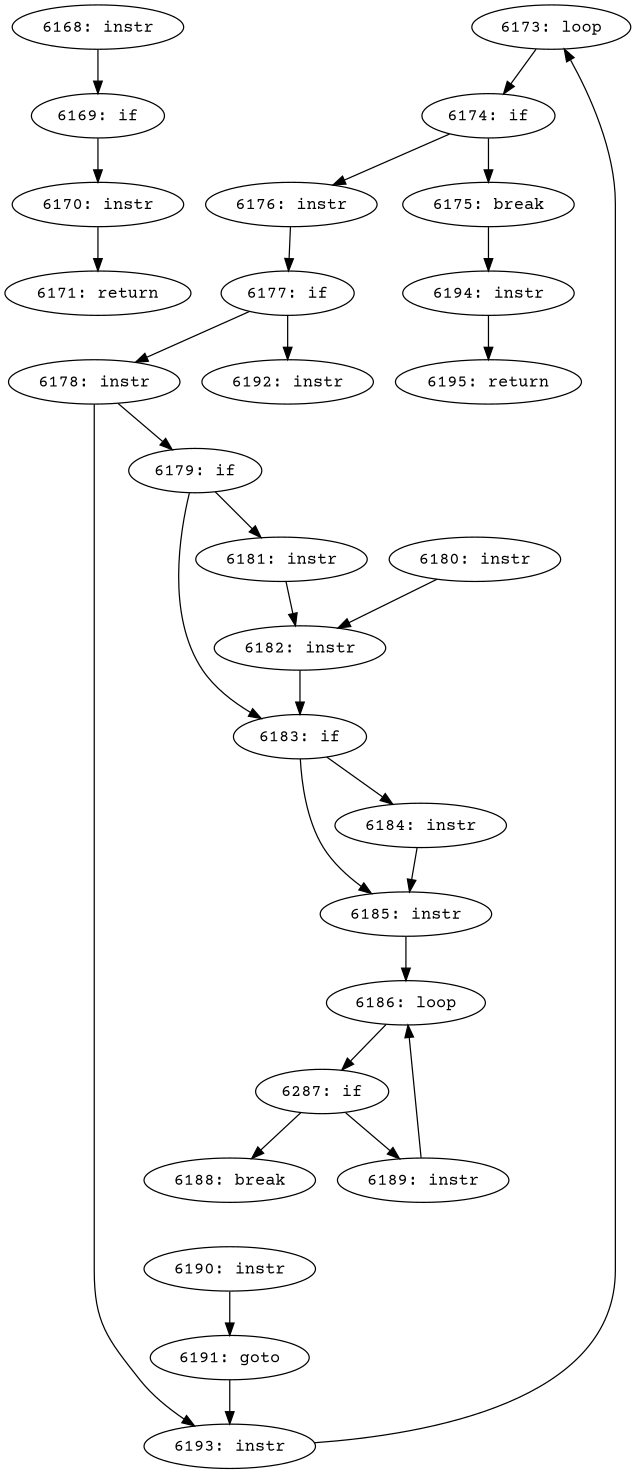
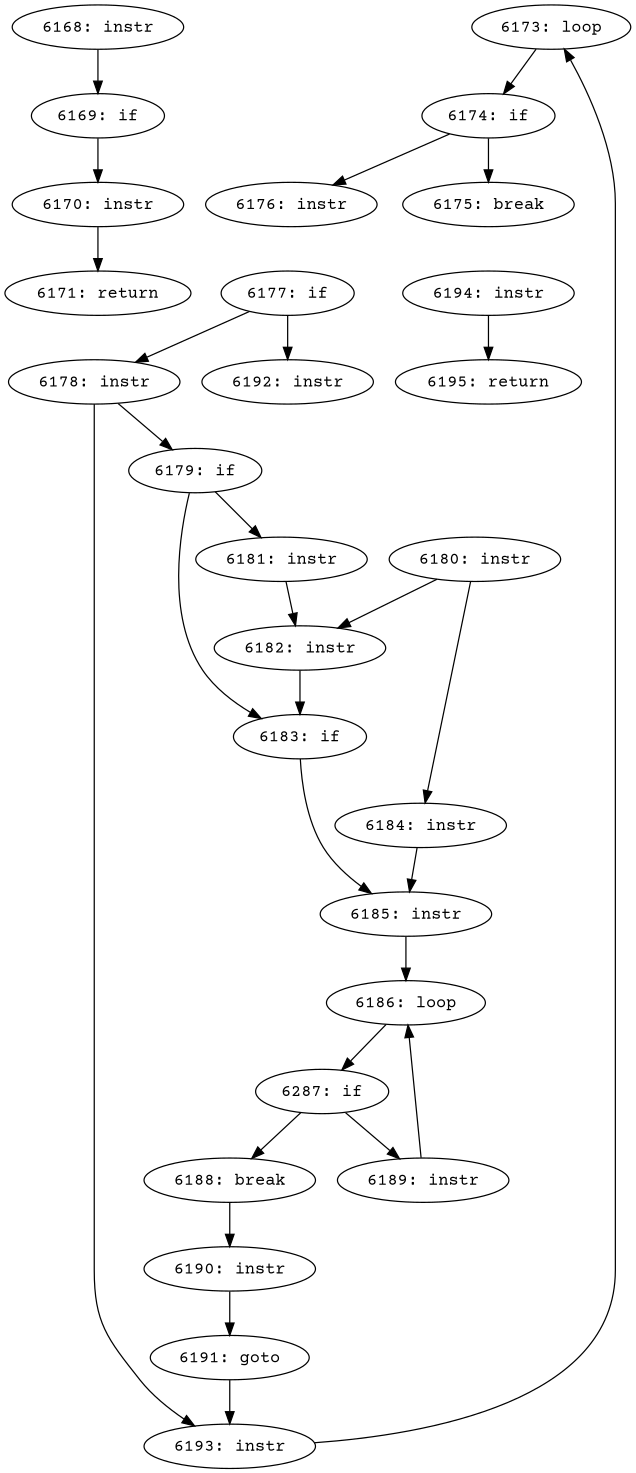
(290, 243) -> none
(488, 243) -> none
(355, 777) -> (449, 686)
none -> (230, 1219)
